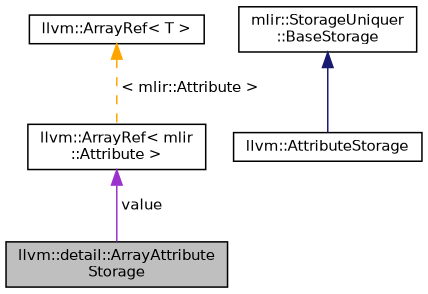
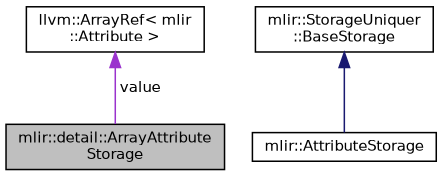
(117, 29) -> none
(328, 147) -> (344, 147)
(117, 264) -> (115, 147)
